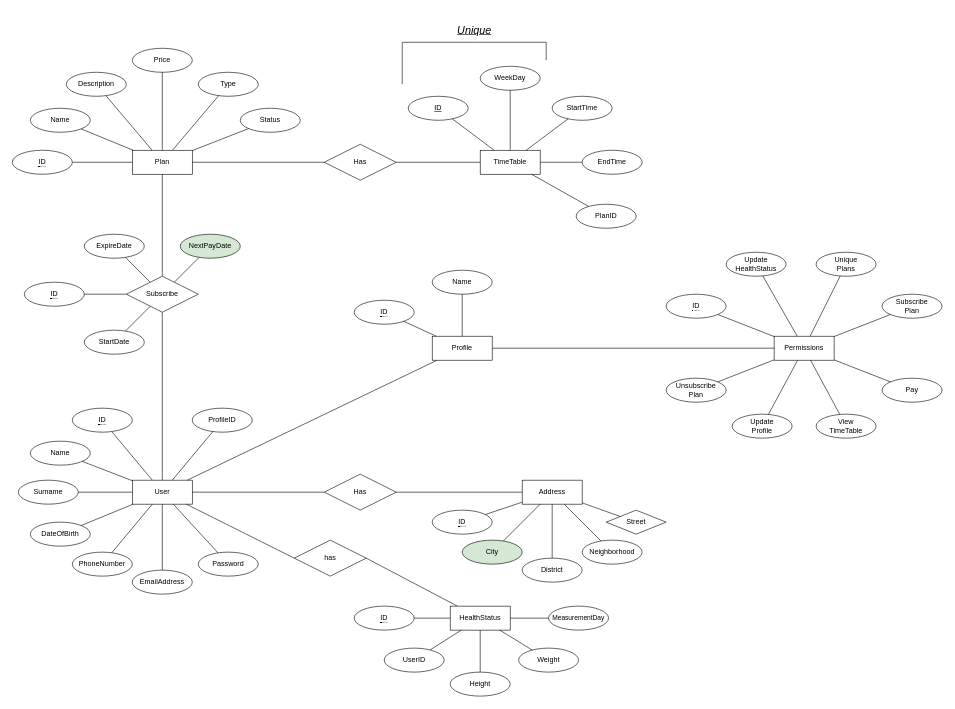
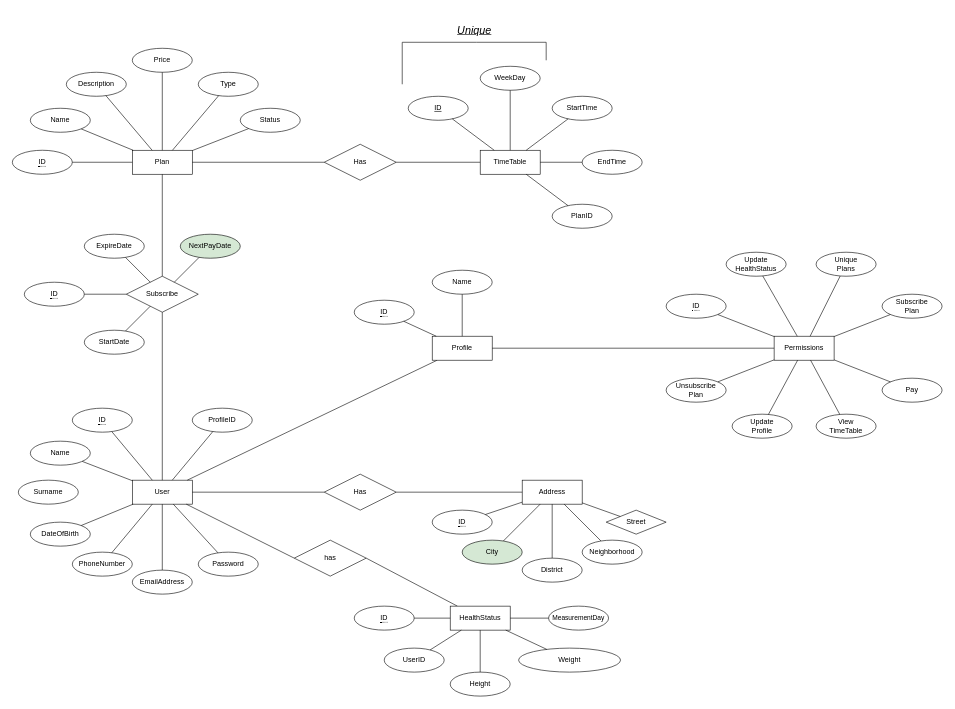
(606, 216) -> (582, 216)
(105, 492) -> none
(549, 660) -> (570, 660)
